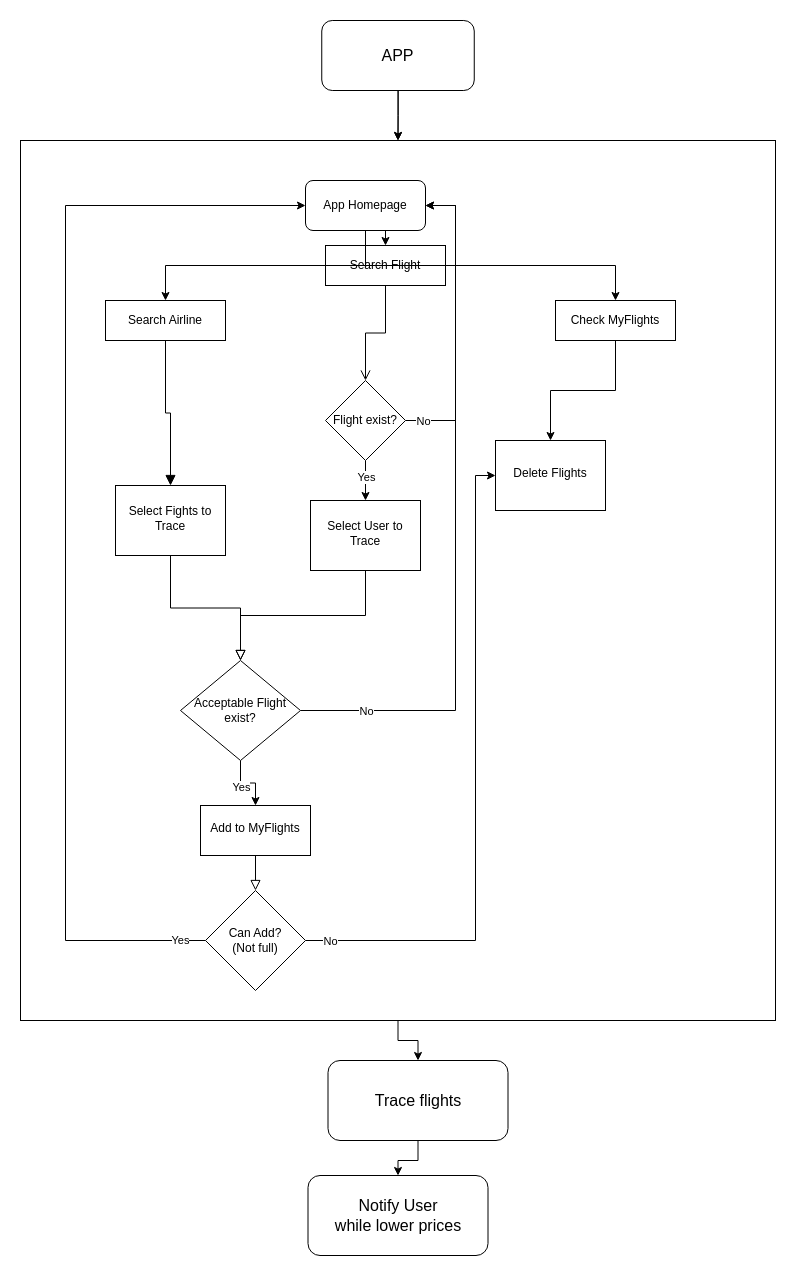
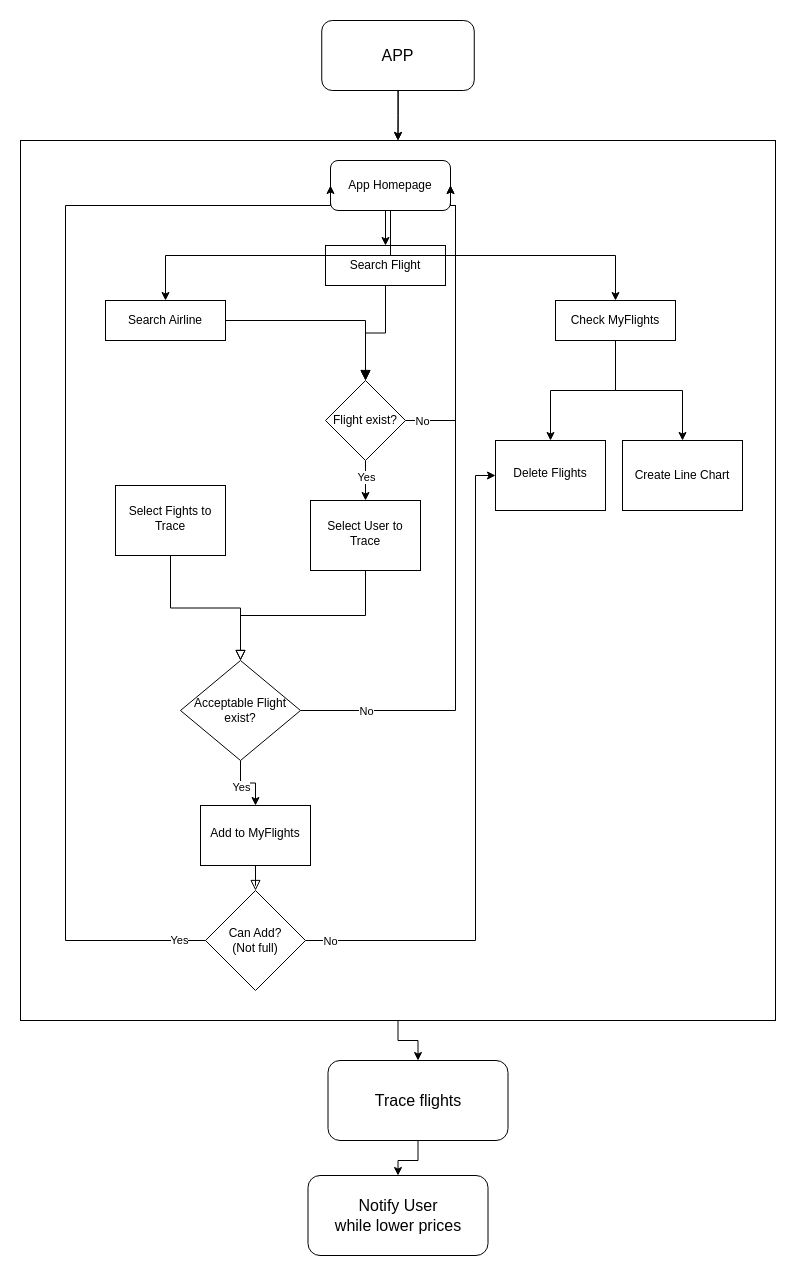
(366, 206) -> (391, 186)
(366, 374) -> (366, 372)
none -> (672, 391)
(166, 410) -> (301, 321)
none -> (683, 476)
(256, 831) -> (256, 836)
